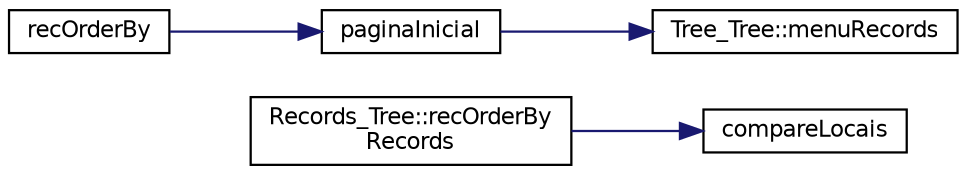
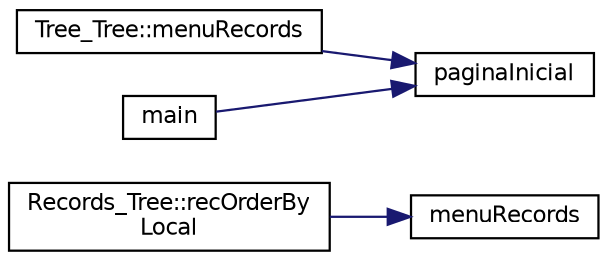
(89, 32) -> (169, 117)
(565, 32) -> (357, 56)
(411, 131) -> (169, 217)
(805, 131) -> (505, 217)
